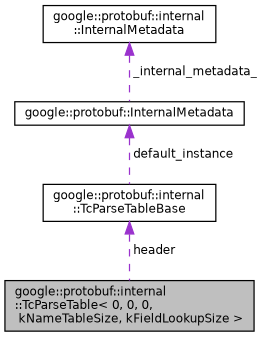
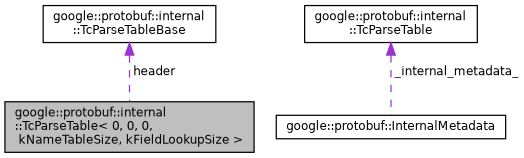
(130, 24) -> (391, 24)
(130, 161) -> none
